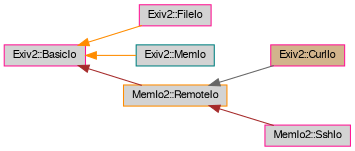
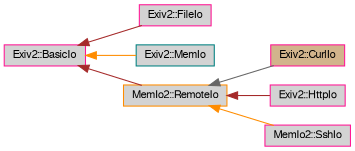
(115, 34) -> (115, 34)
none -> (308, 96)
(247, 117) -> (247, 117)
